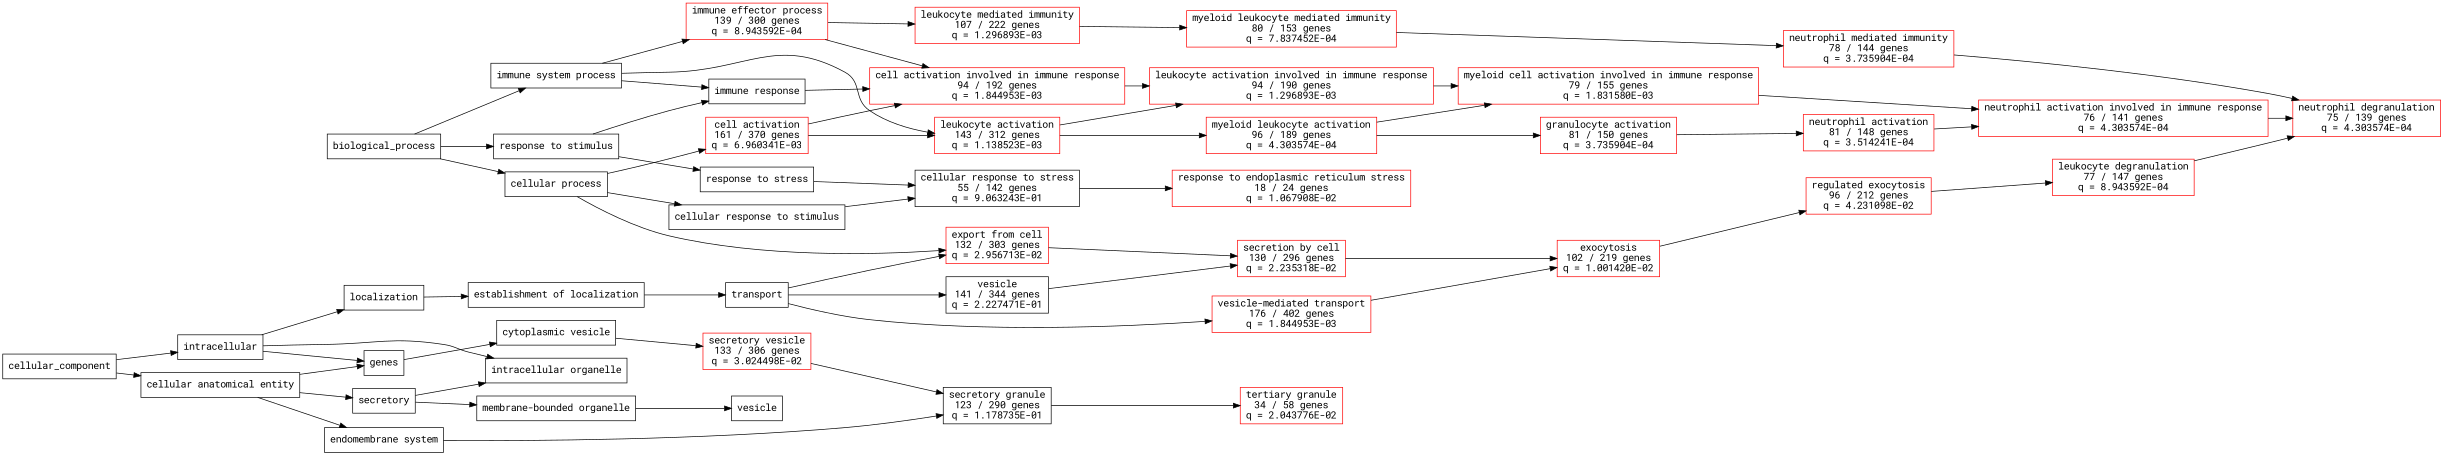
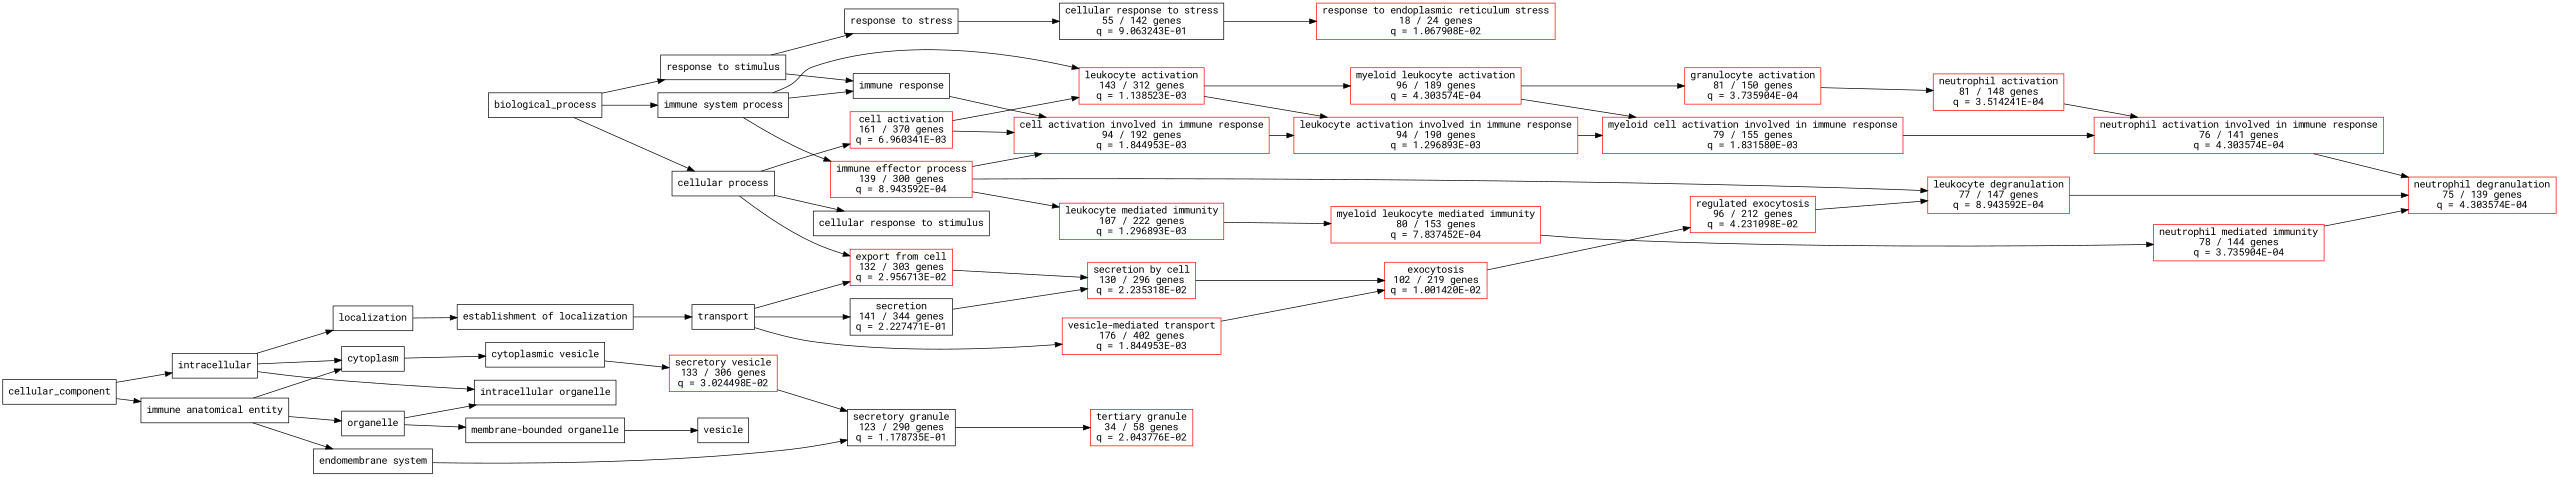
none -> (1447, 180)
(877, 203) -> none
(997, 295) -> (901, 317)
(384, 363) -> (373, 359)
(220, 385) -> (215, 410)
(384, 401) -> (373, 424)
